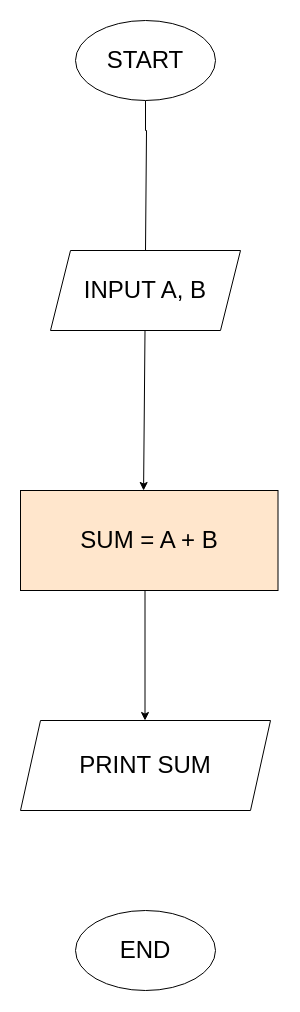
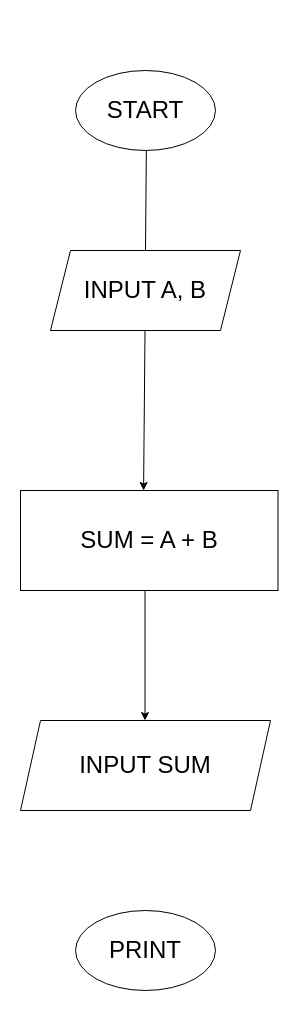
(146, 61) -> (146, 111)
(149, 541) -> (149, 541)
(146, 766) -> (146, 766)
(146, 951) -> (146, 951)
